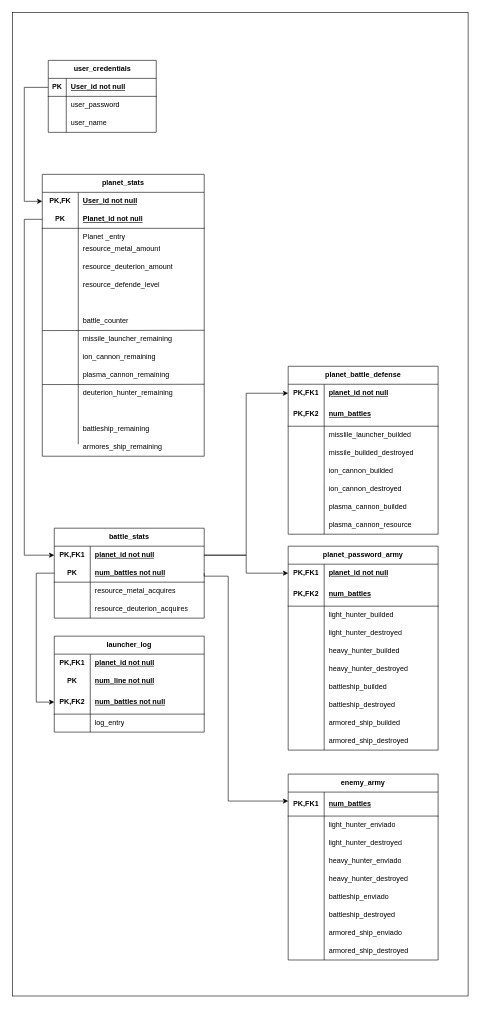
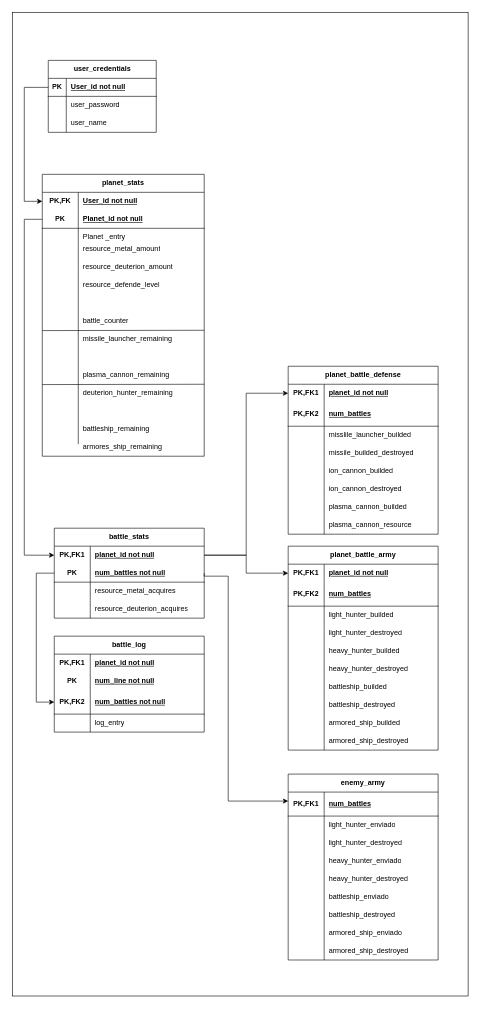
(141, 357) -> none
(363, 555) -> (363, 555)
(129, 645) -> (129, 645)
